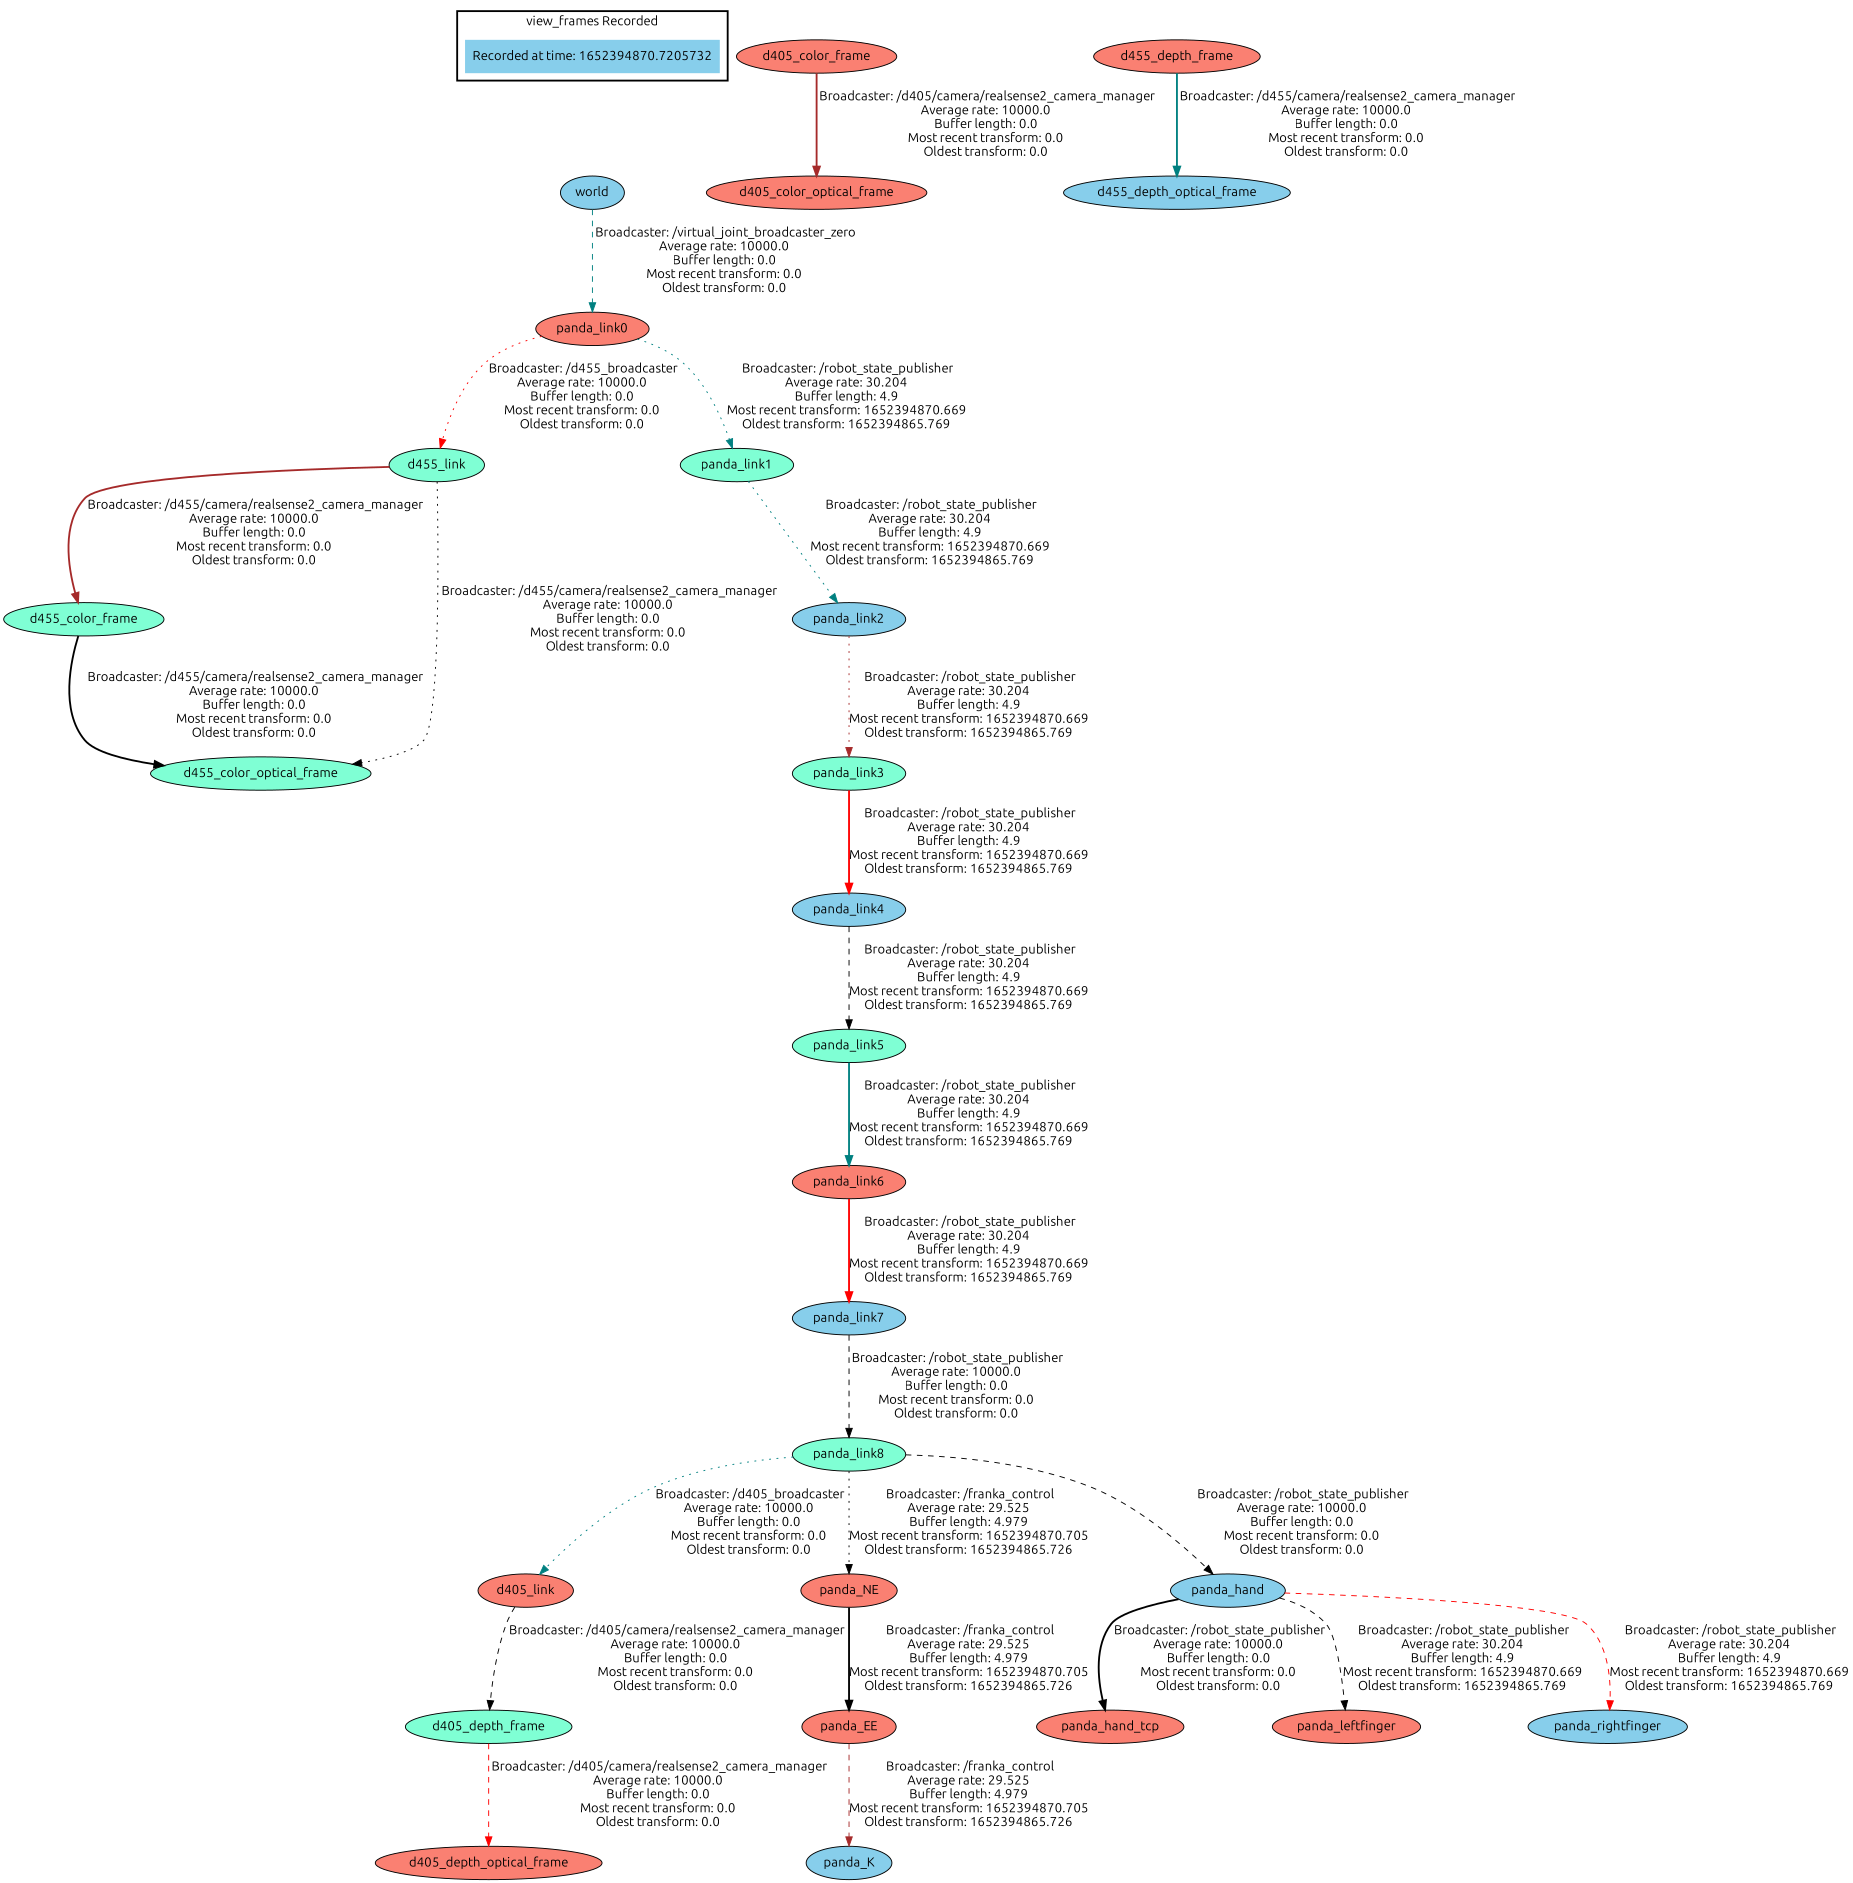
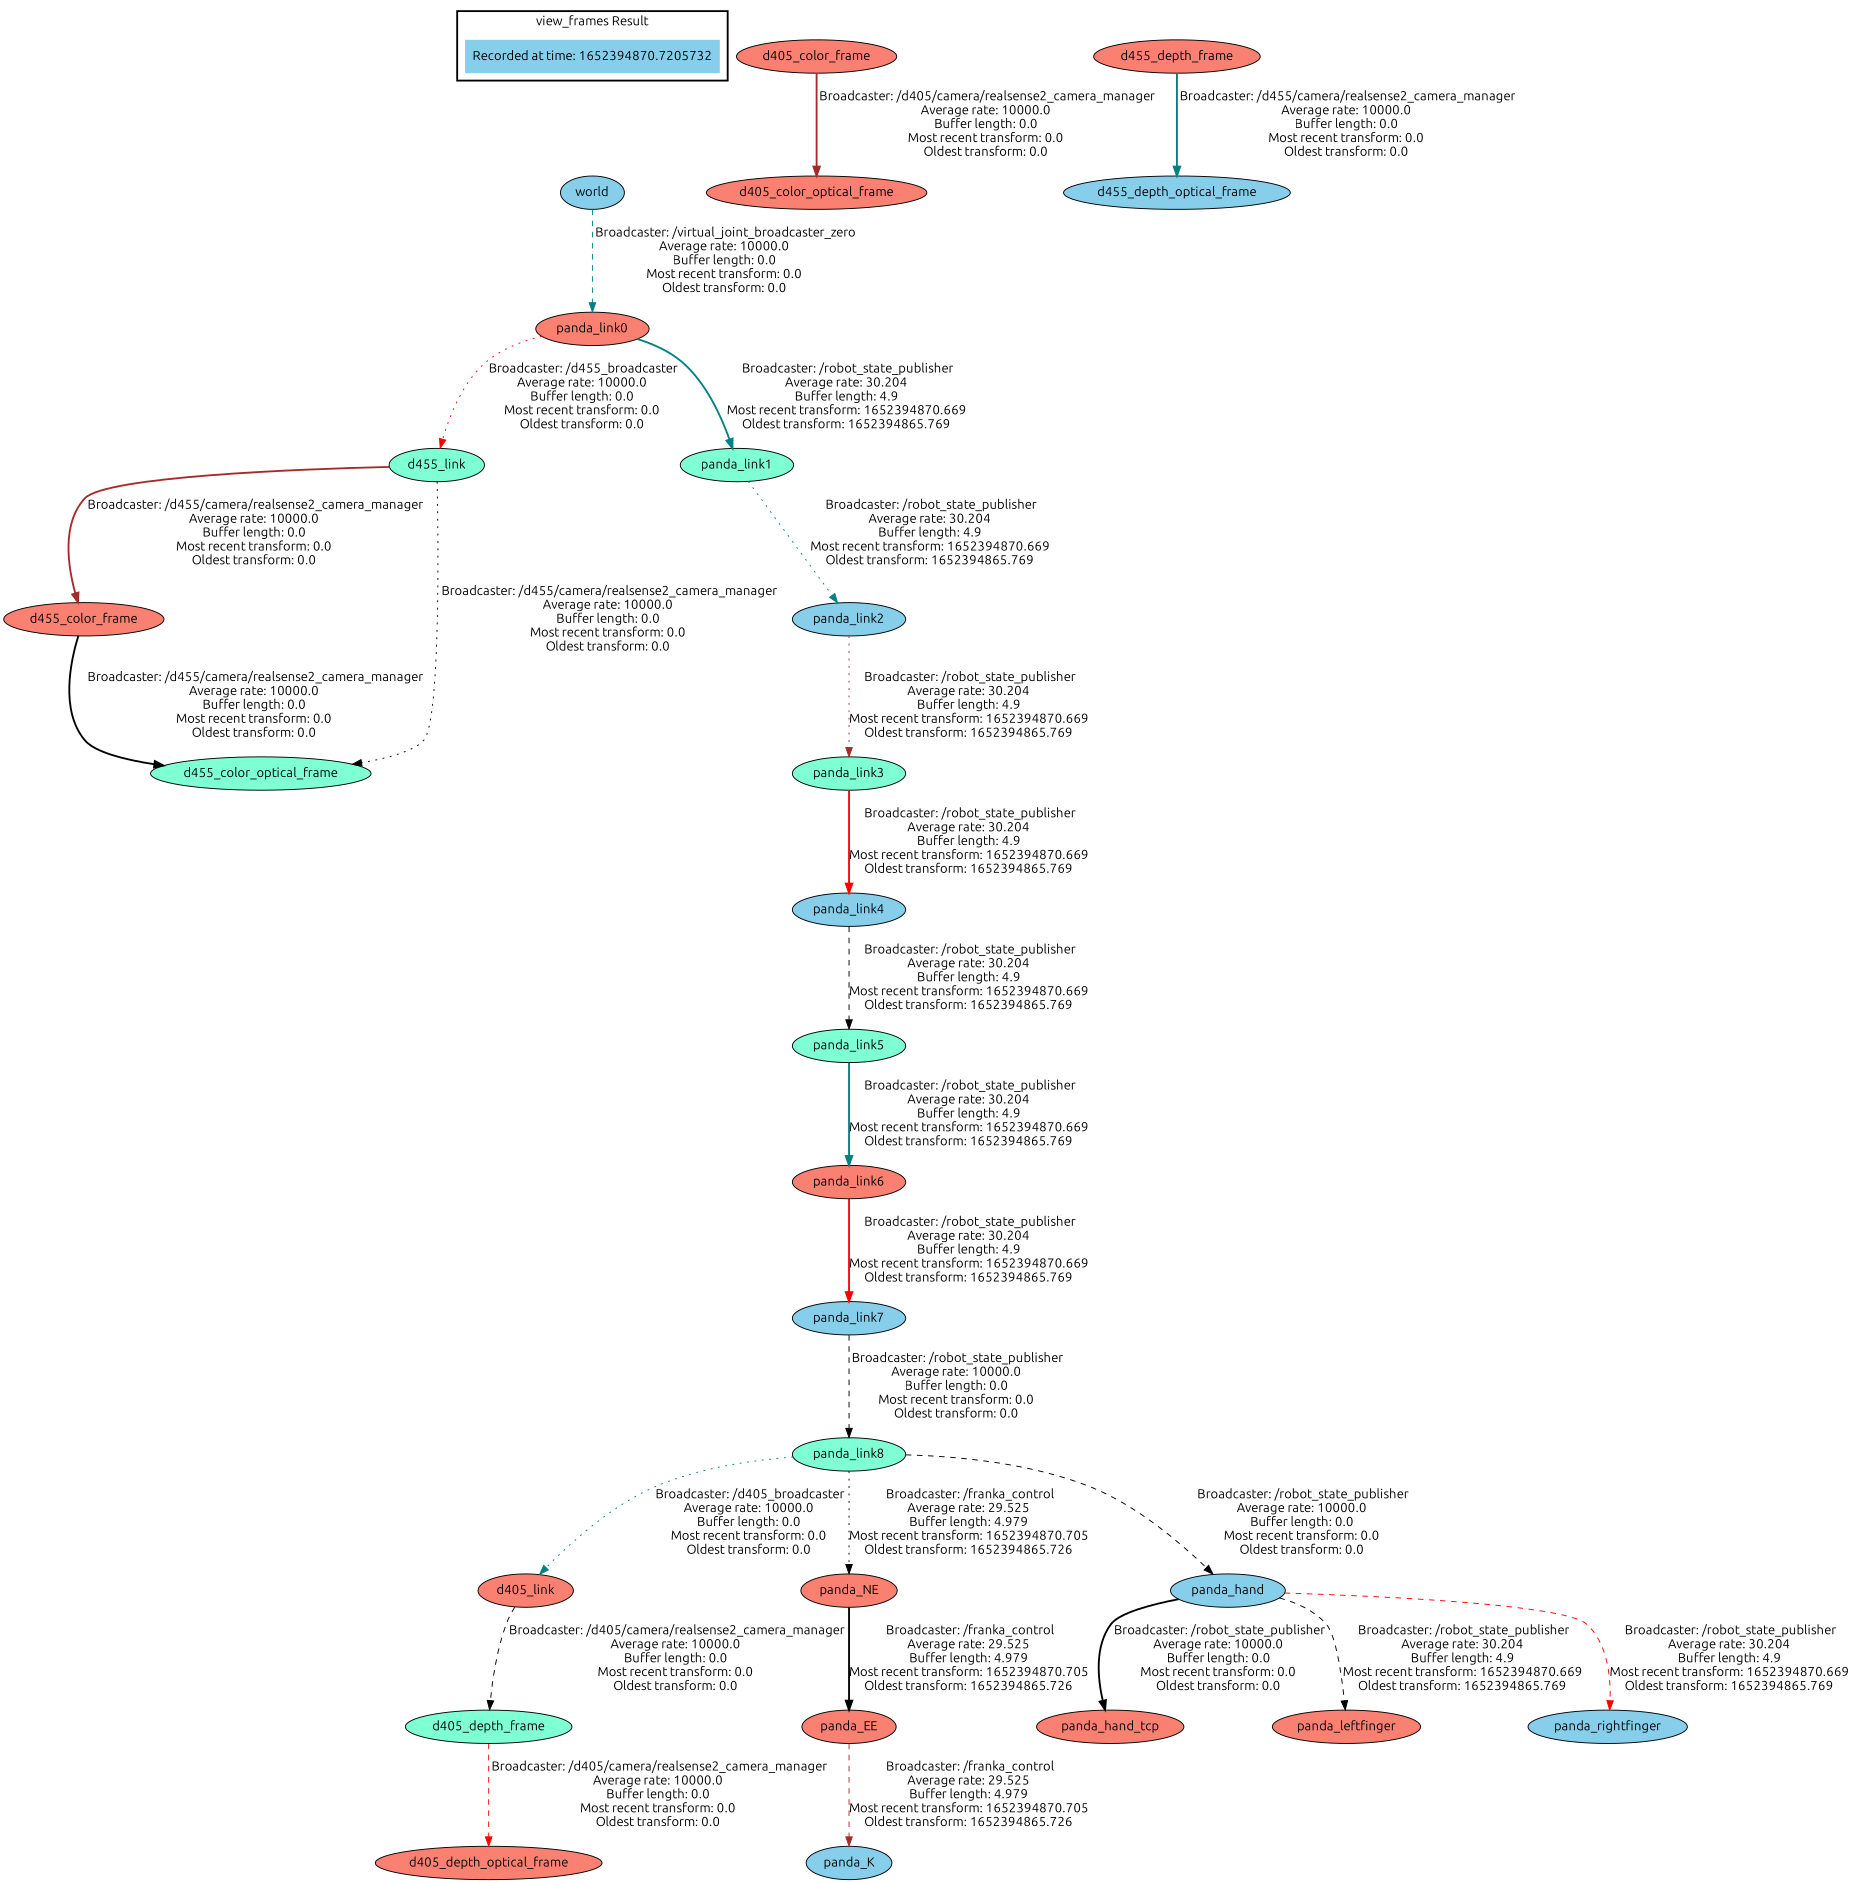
(592, 22) -> (592, 22)
(696, 377) -> (696, 377)
(84, 619) -> (84, 619)
